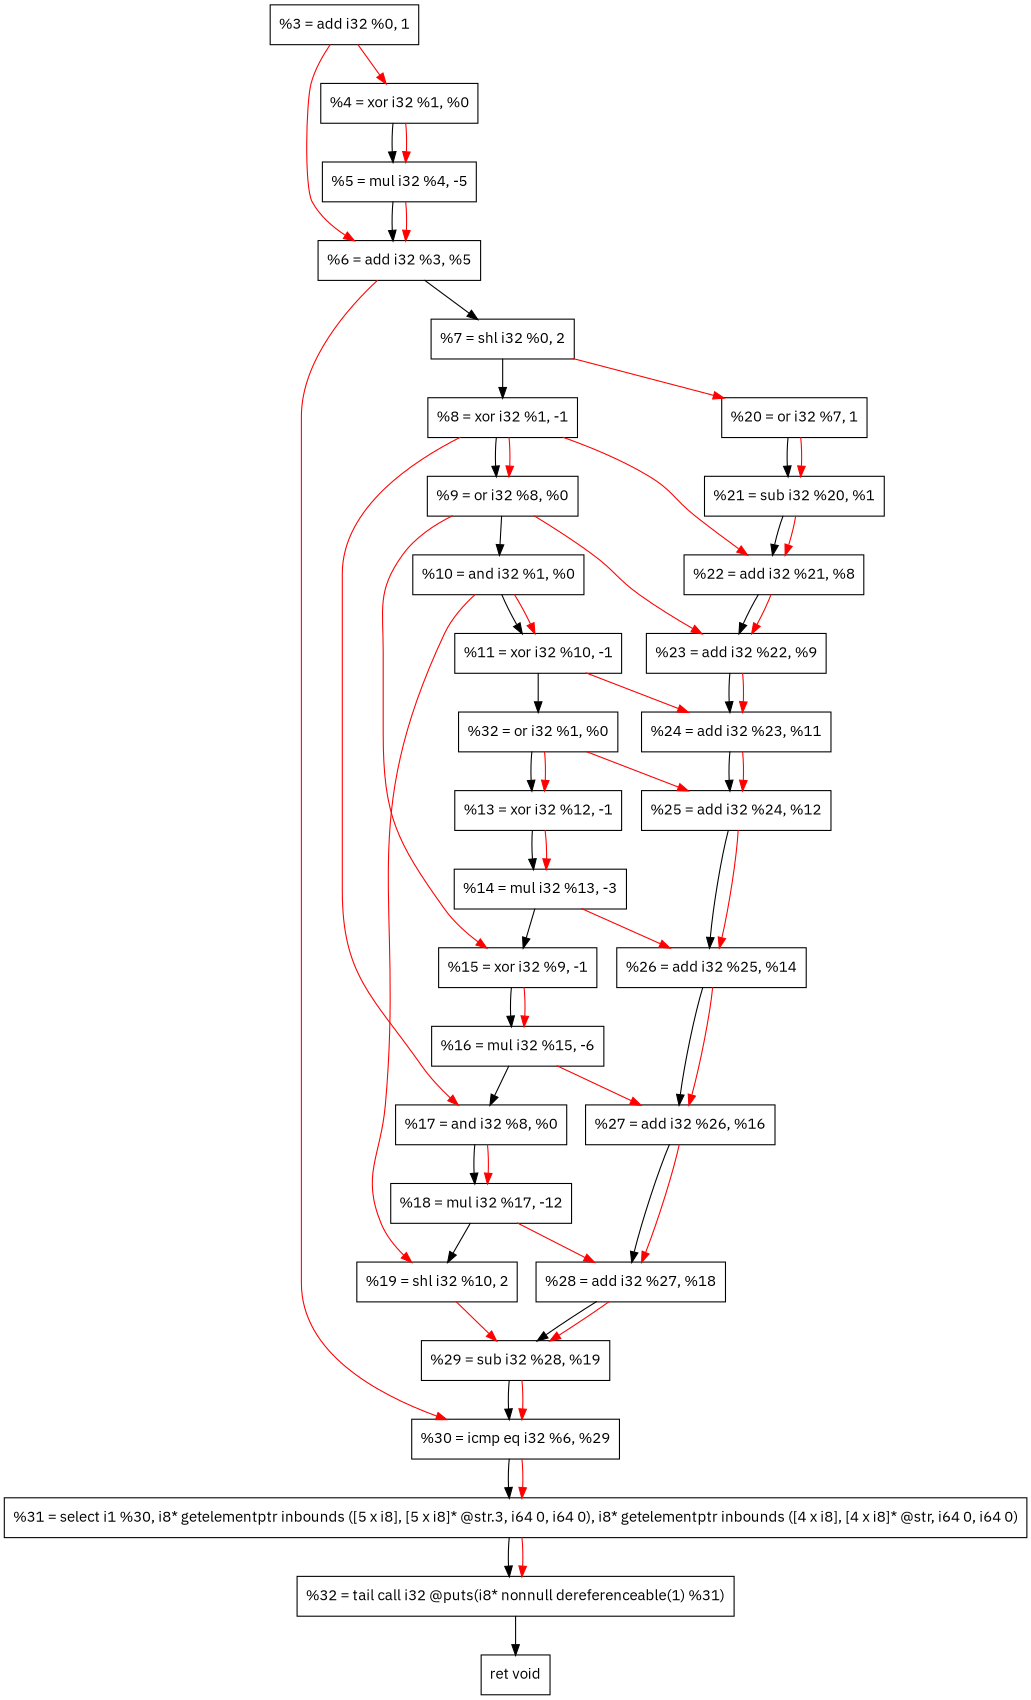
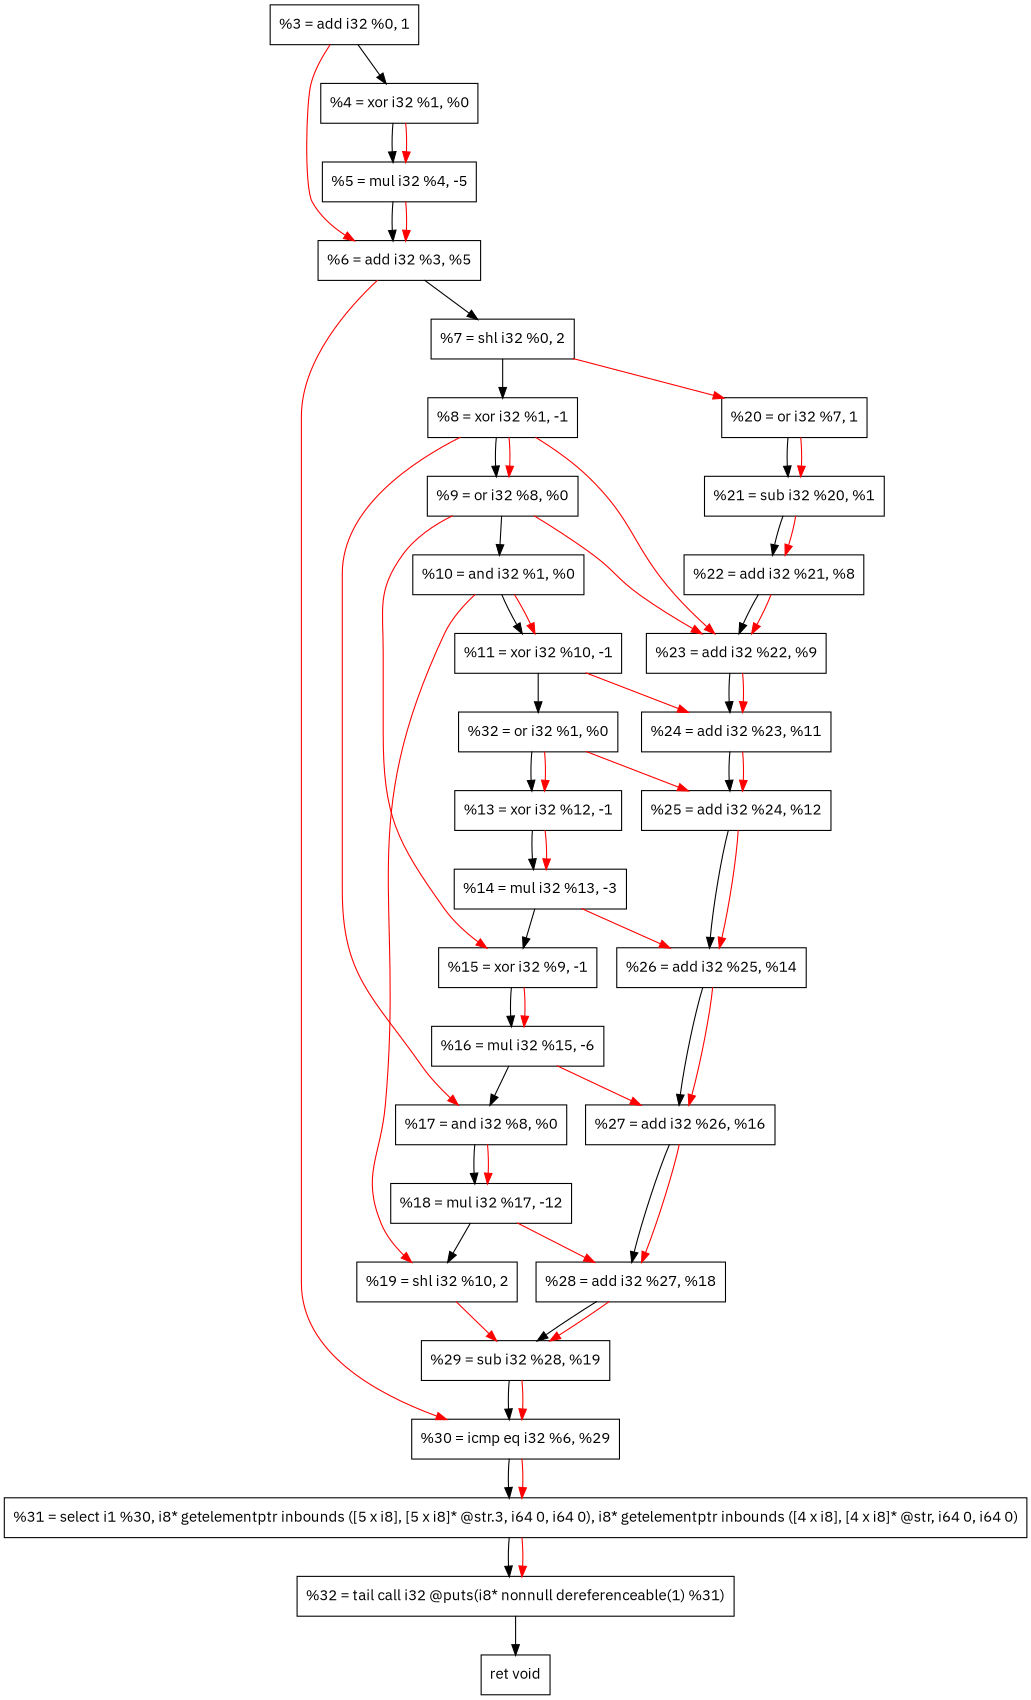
(369, 60) -> (369, 60)
(658, 482) -> (627, 526)
